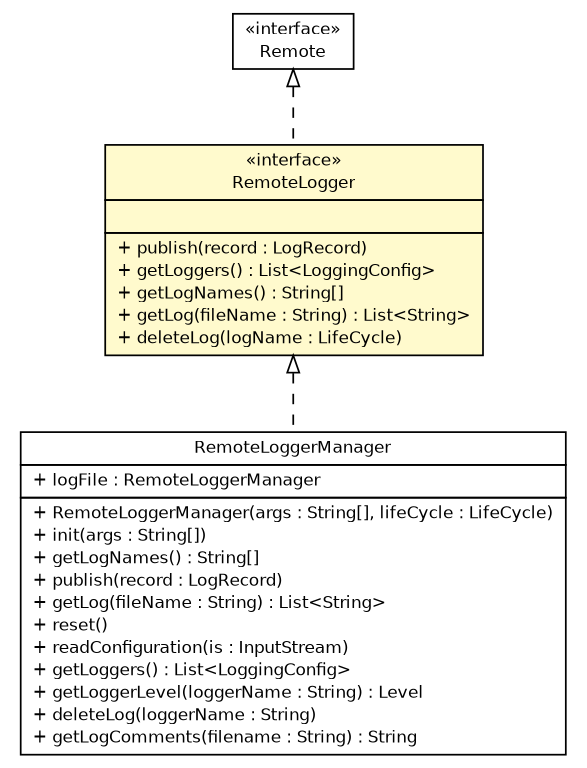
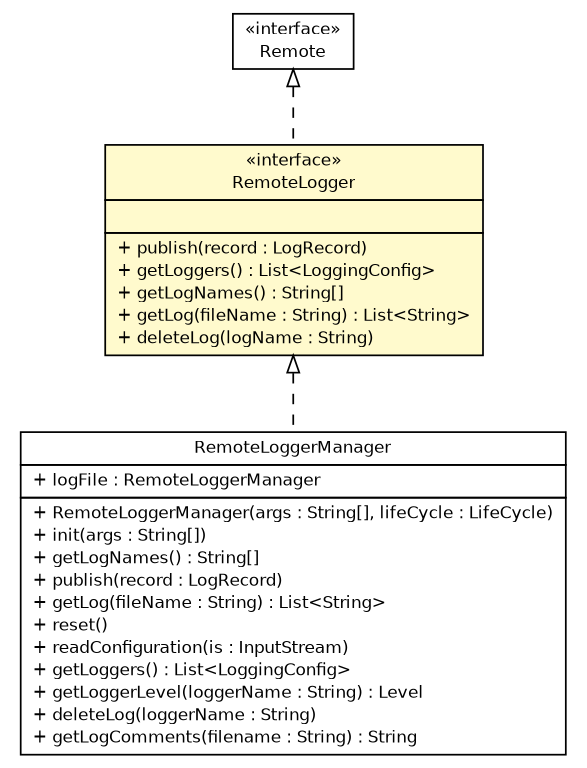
(260, 338) -> (246, 338)
